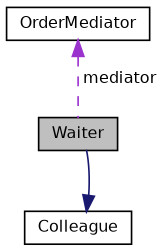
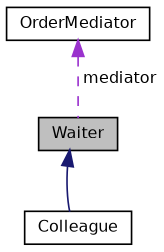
(89, 172) -> (67, 189)
